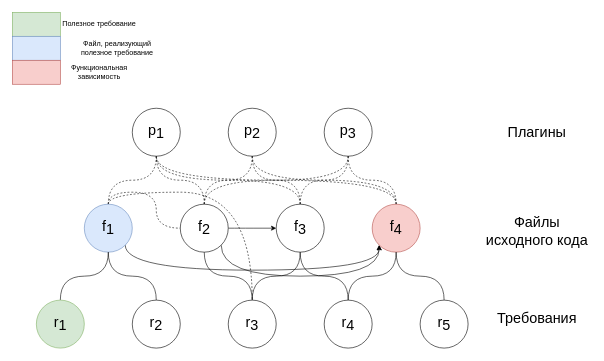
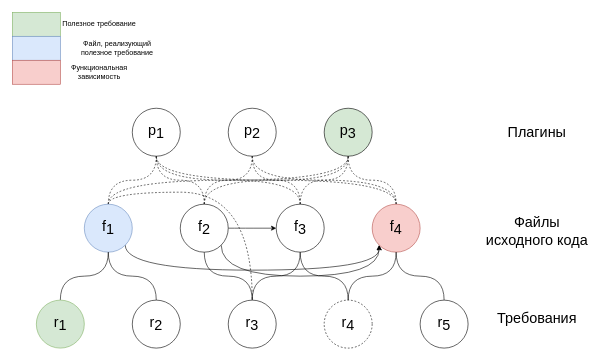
(348, 132) -> (348, 132)
(152, 199) -> (145, 185)
(348, 324) -> (348, 324)
